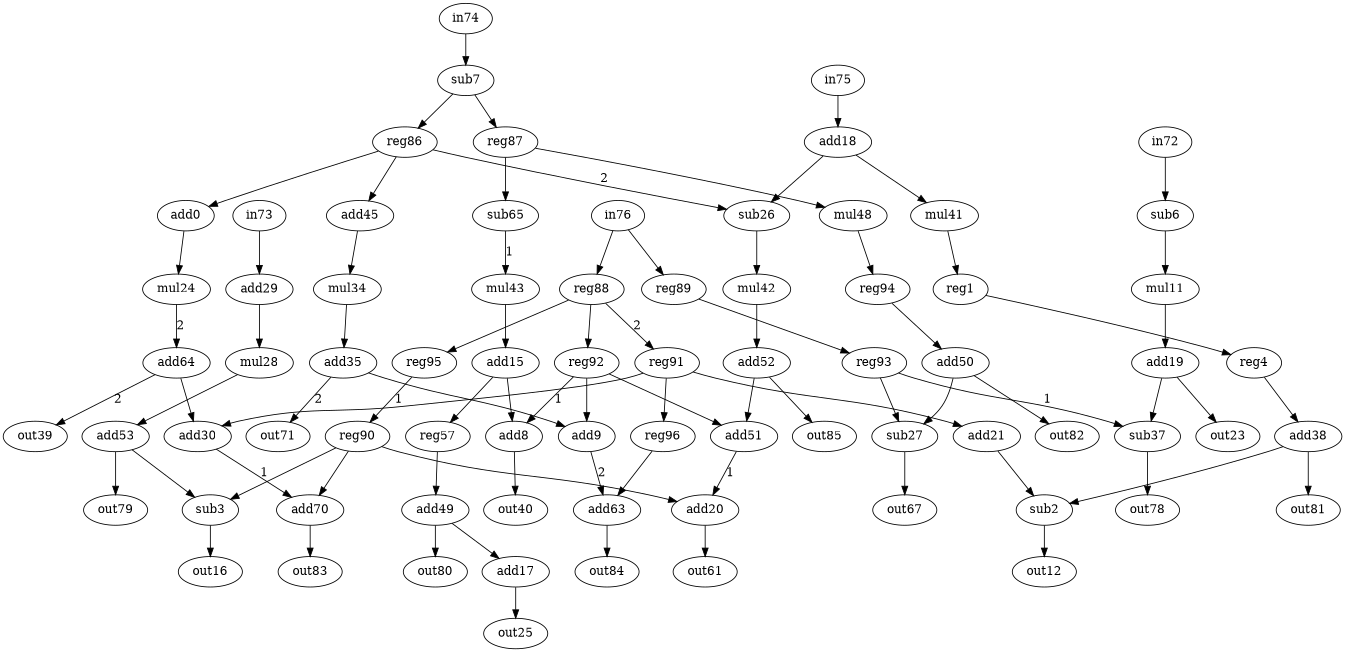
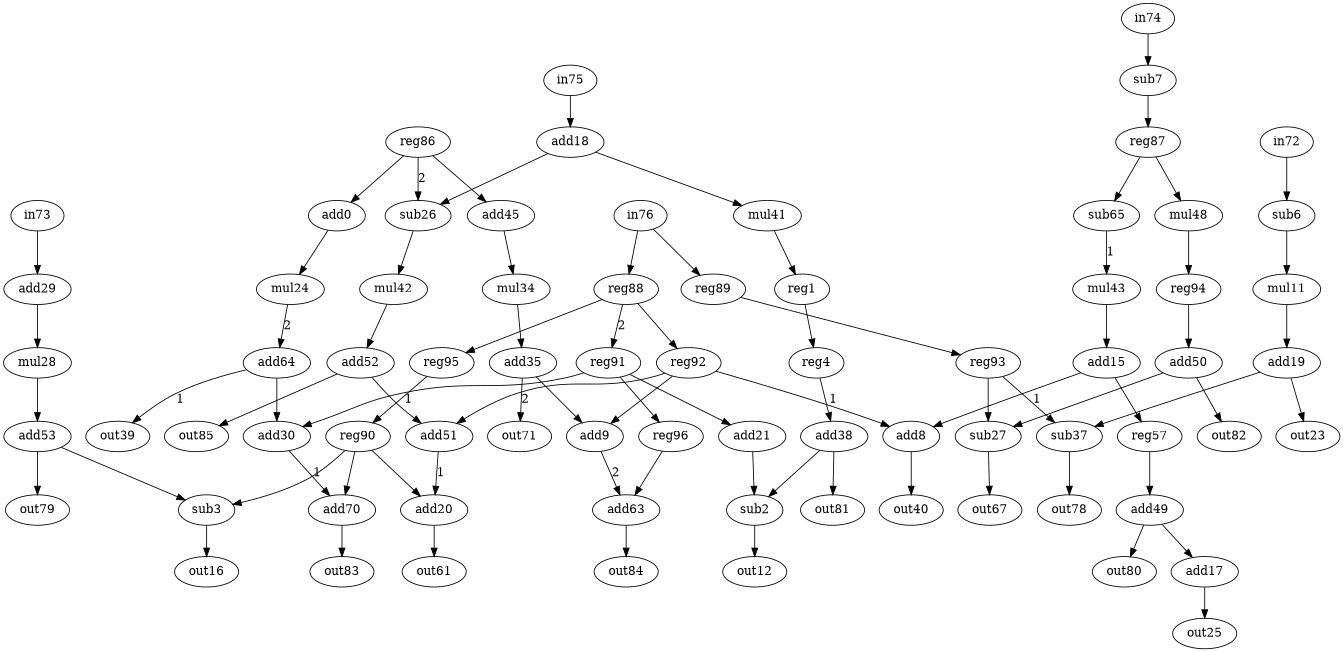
(439, 108) -> none
(118, 400) -> (180, 400)
